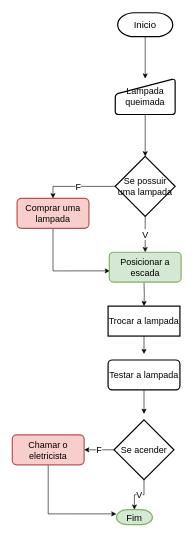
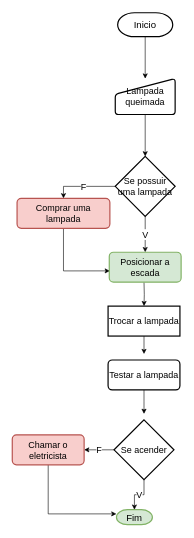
(53, 213) -> (64, 213)
